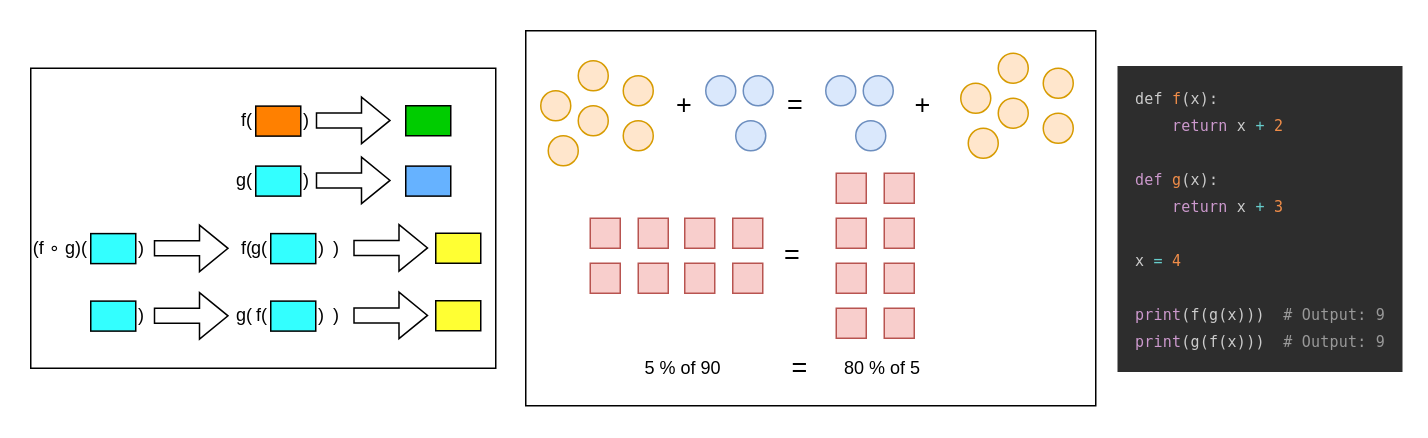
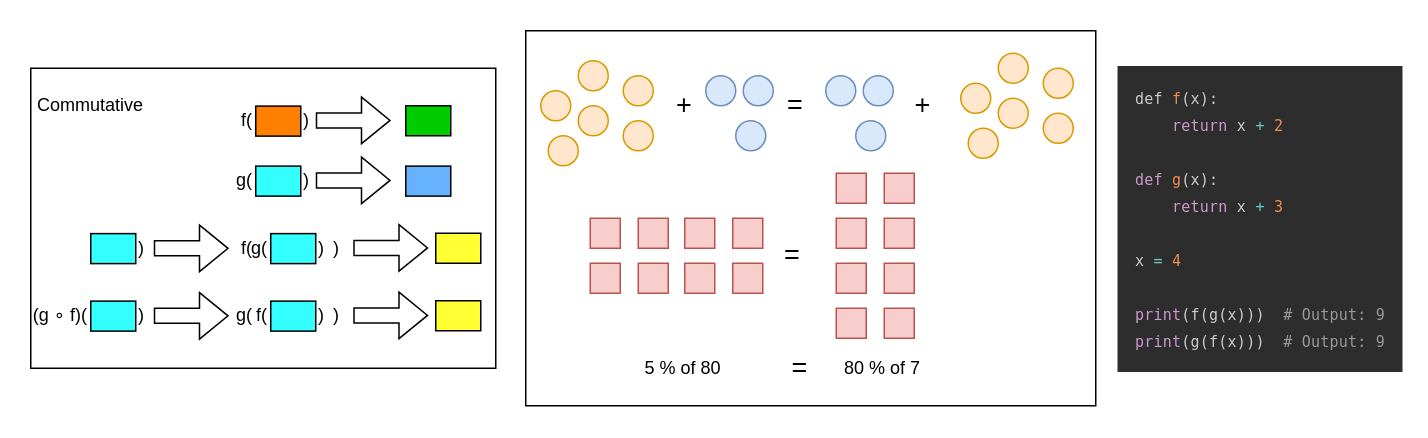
none -> (91, 106)
(61, 249) -> none
none -> (61, 316)
(683, 368) -> (683, 368)
(883, 368) -> (883, 368)
